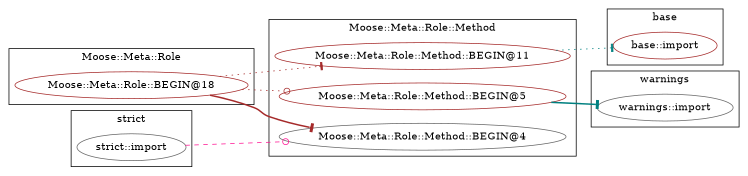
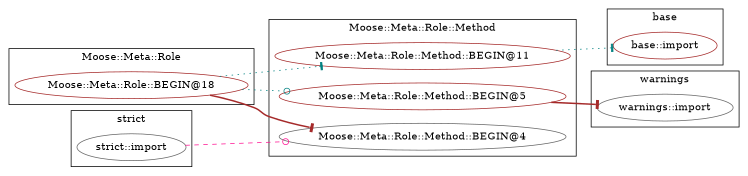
(264, 72) -> (264, 72)
(263, 90) -> (263, 90)
(571, 103) -> (571, 103)
